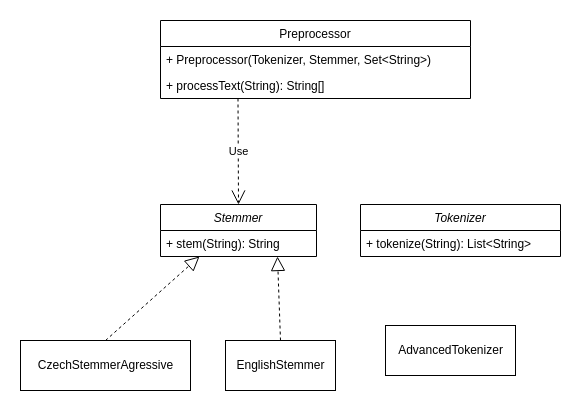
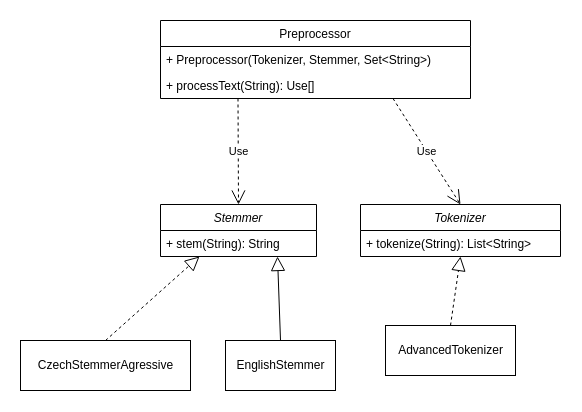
(262, 86) -> (254, 86)
none -> (426, 150)
none -> (454, 298)
(279, 306) -> (279, 306)
